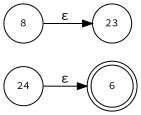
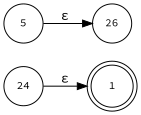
(24, 24) -> (24, 24)
(112, 24) -> (112, 24)
(112, 86) -> (112, 86)
